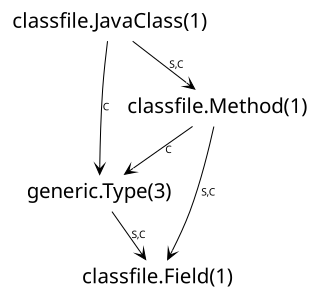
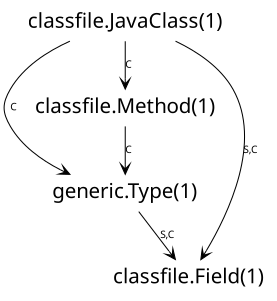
(177, 65) -> (129, 65)
(197, 190) -> (244, 135)
(100, 193) -> (125, 193)
